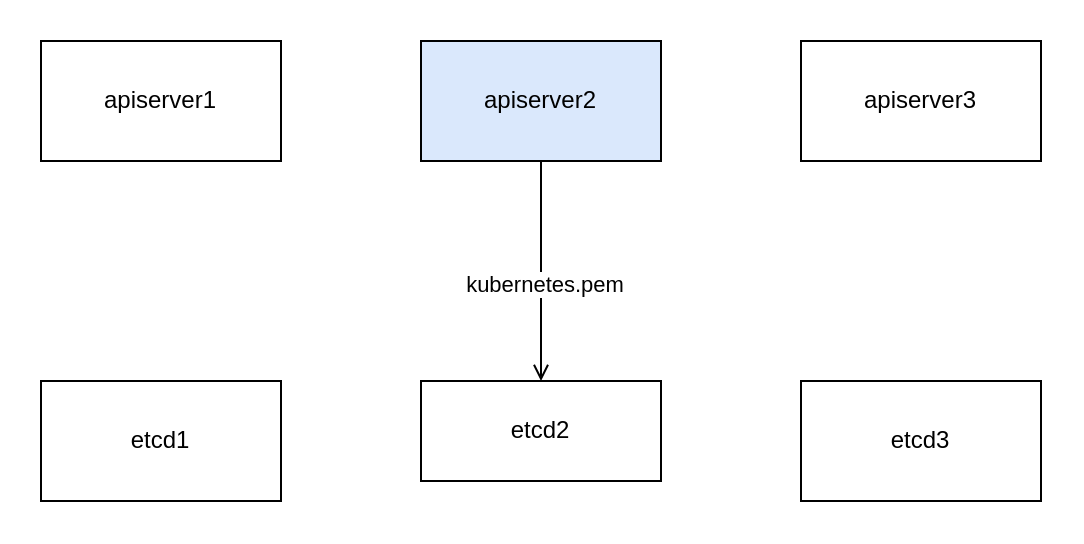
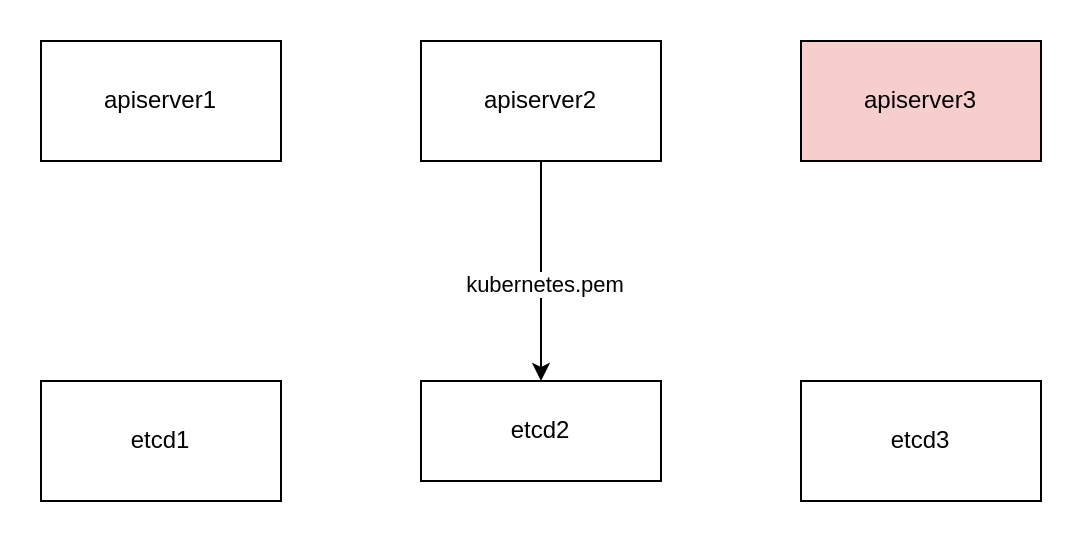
(541, 101) -> (541, 101)
(921, 101) -> (921, 101)
(541, 369) -> (541, 366)
